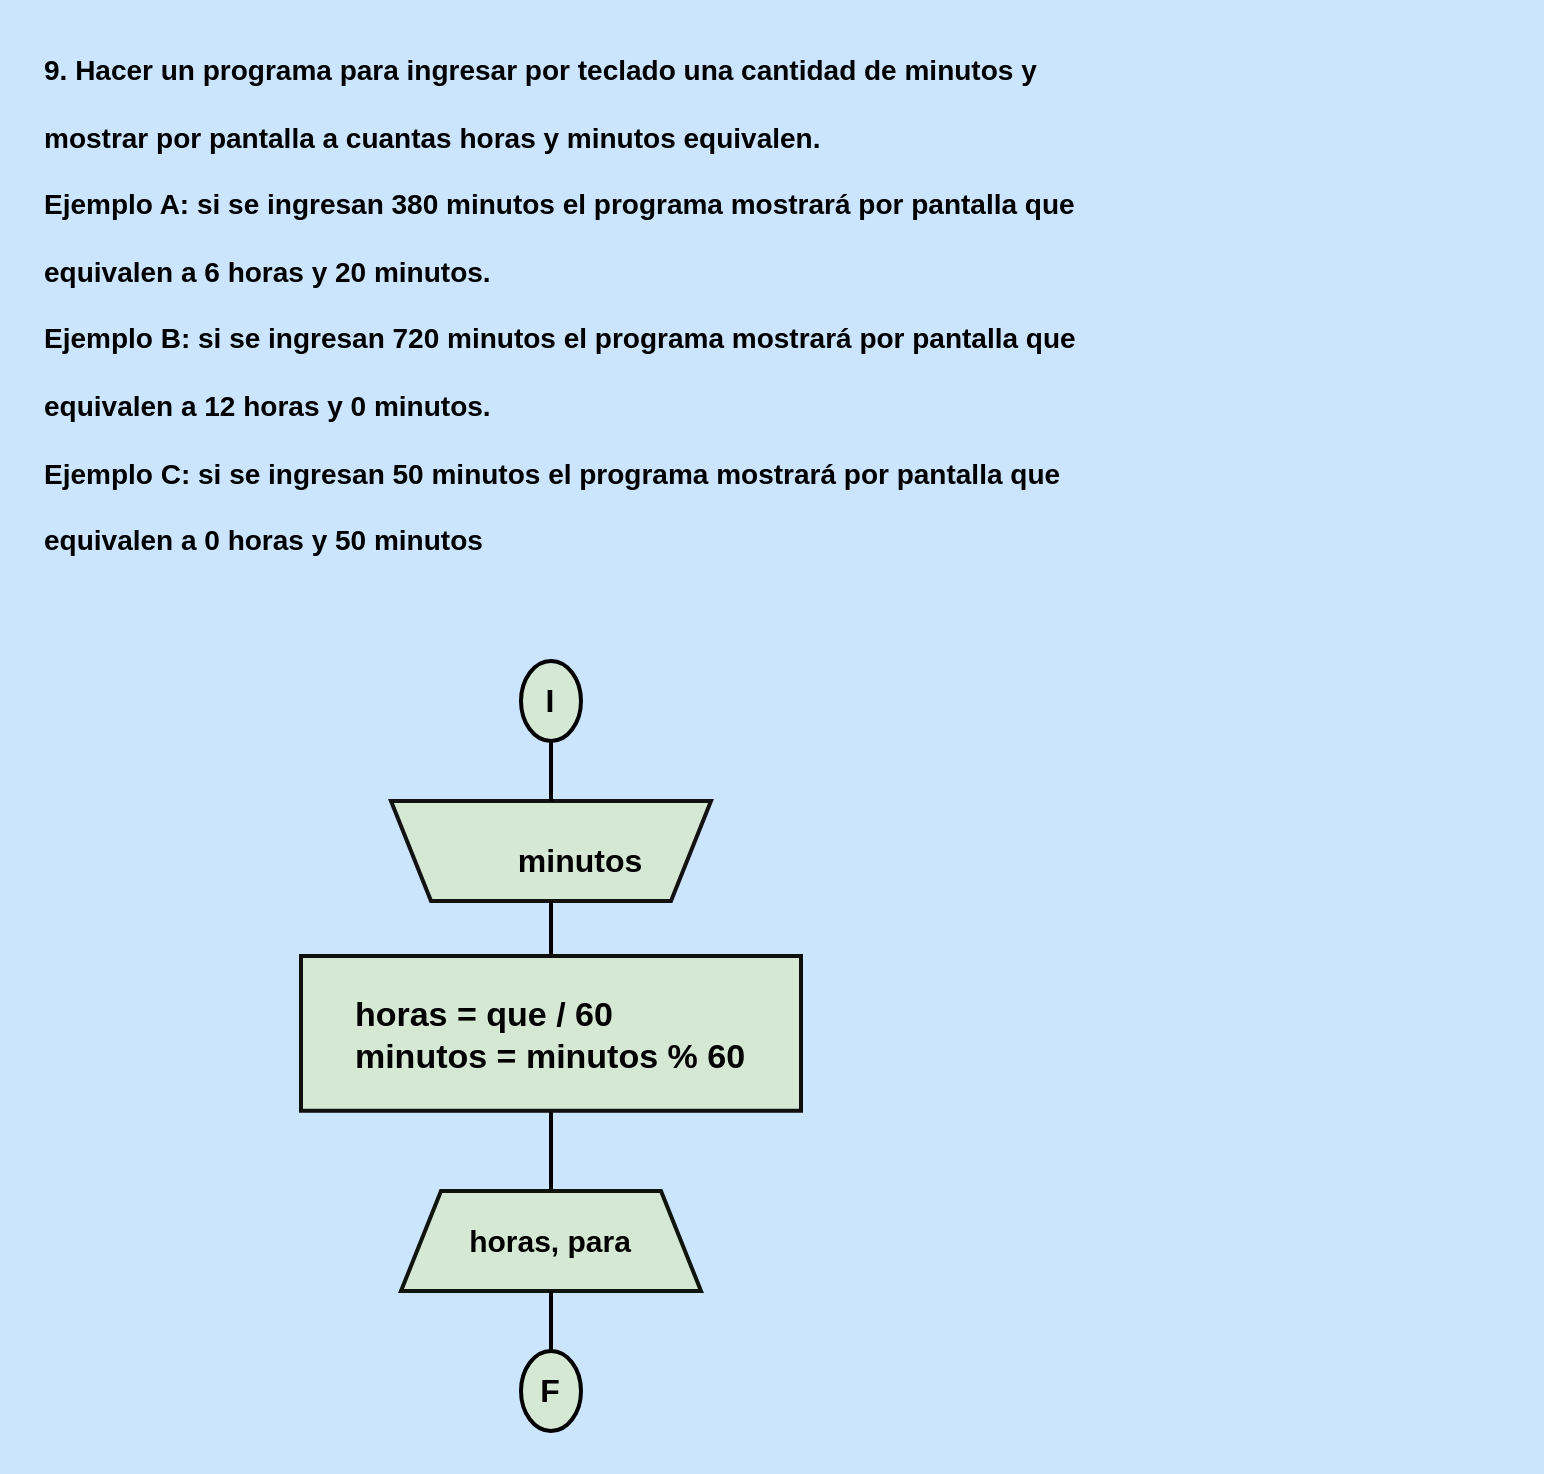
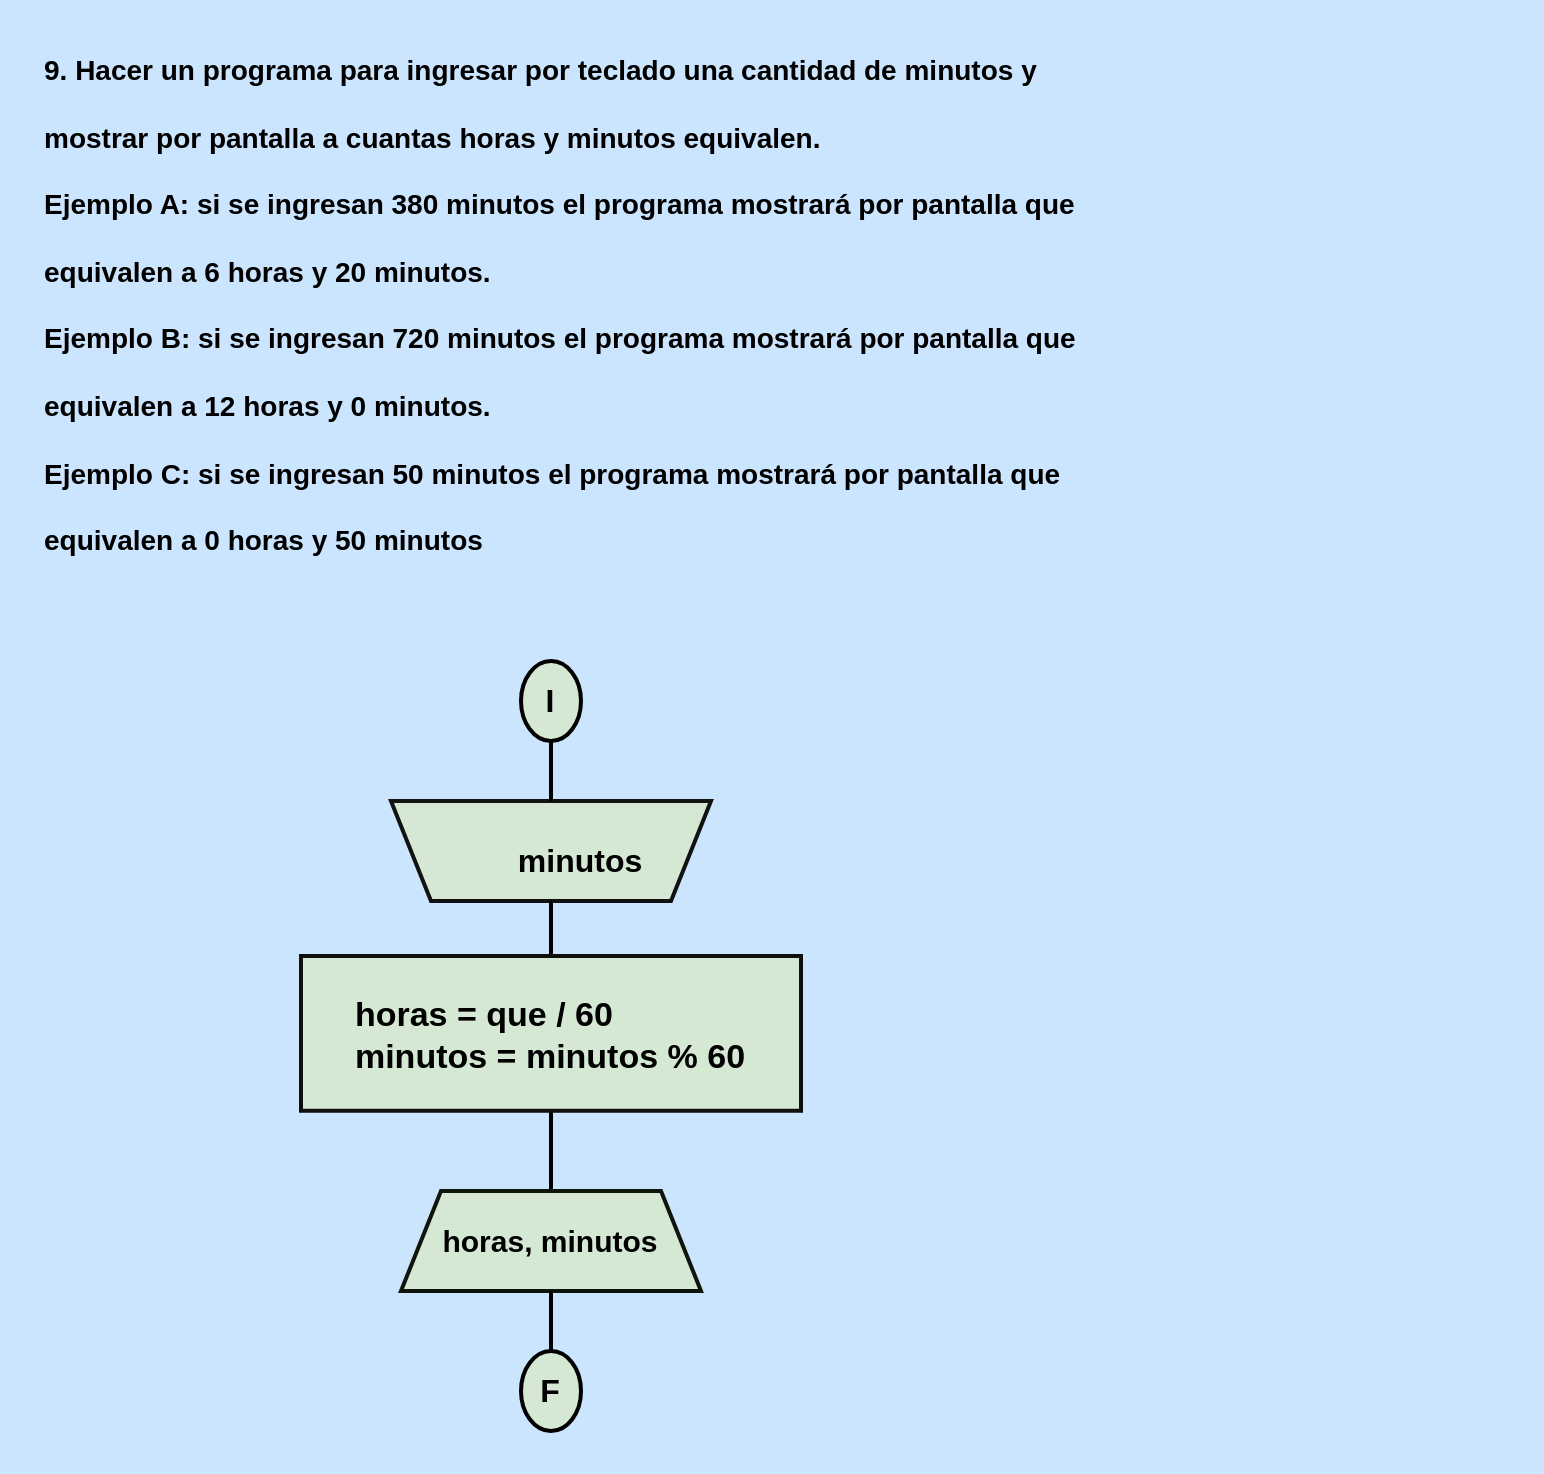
(551, 1241) -> (551, 1241)
